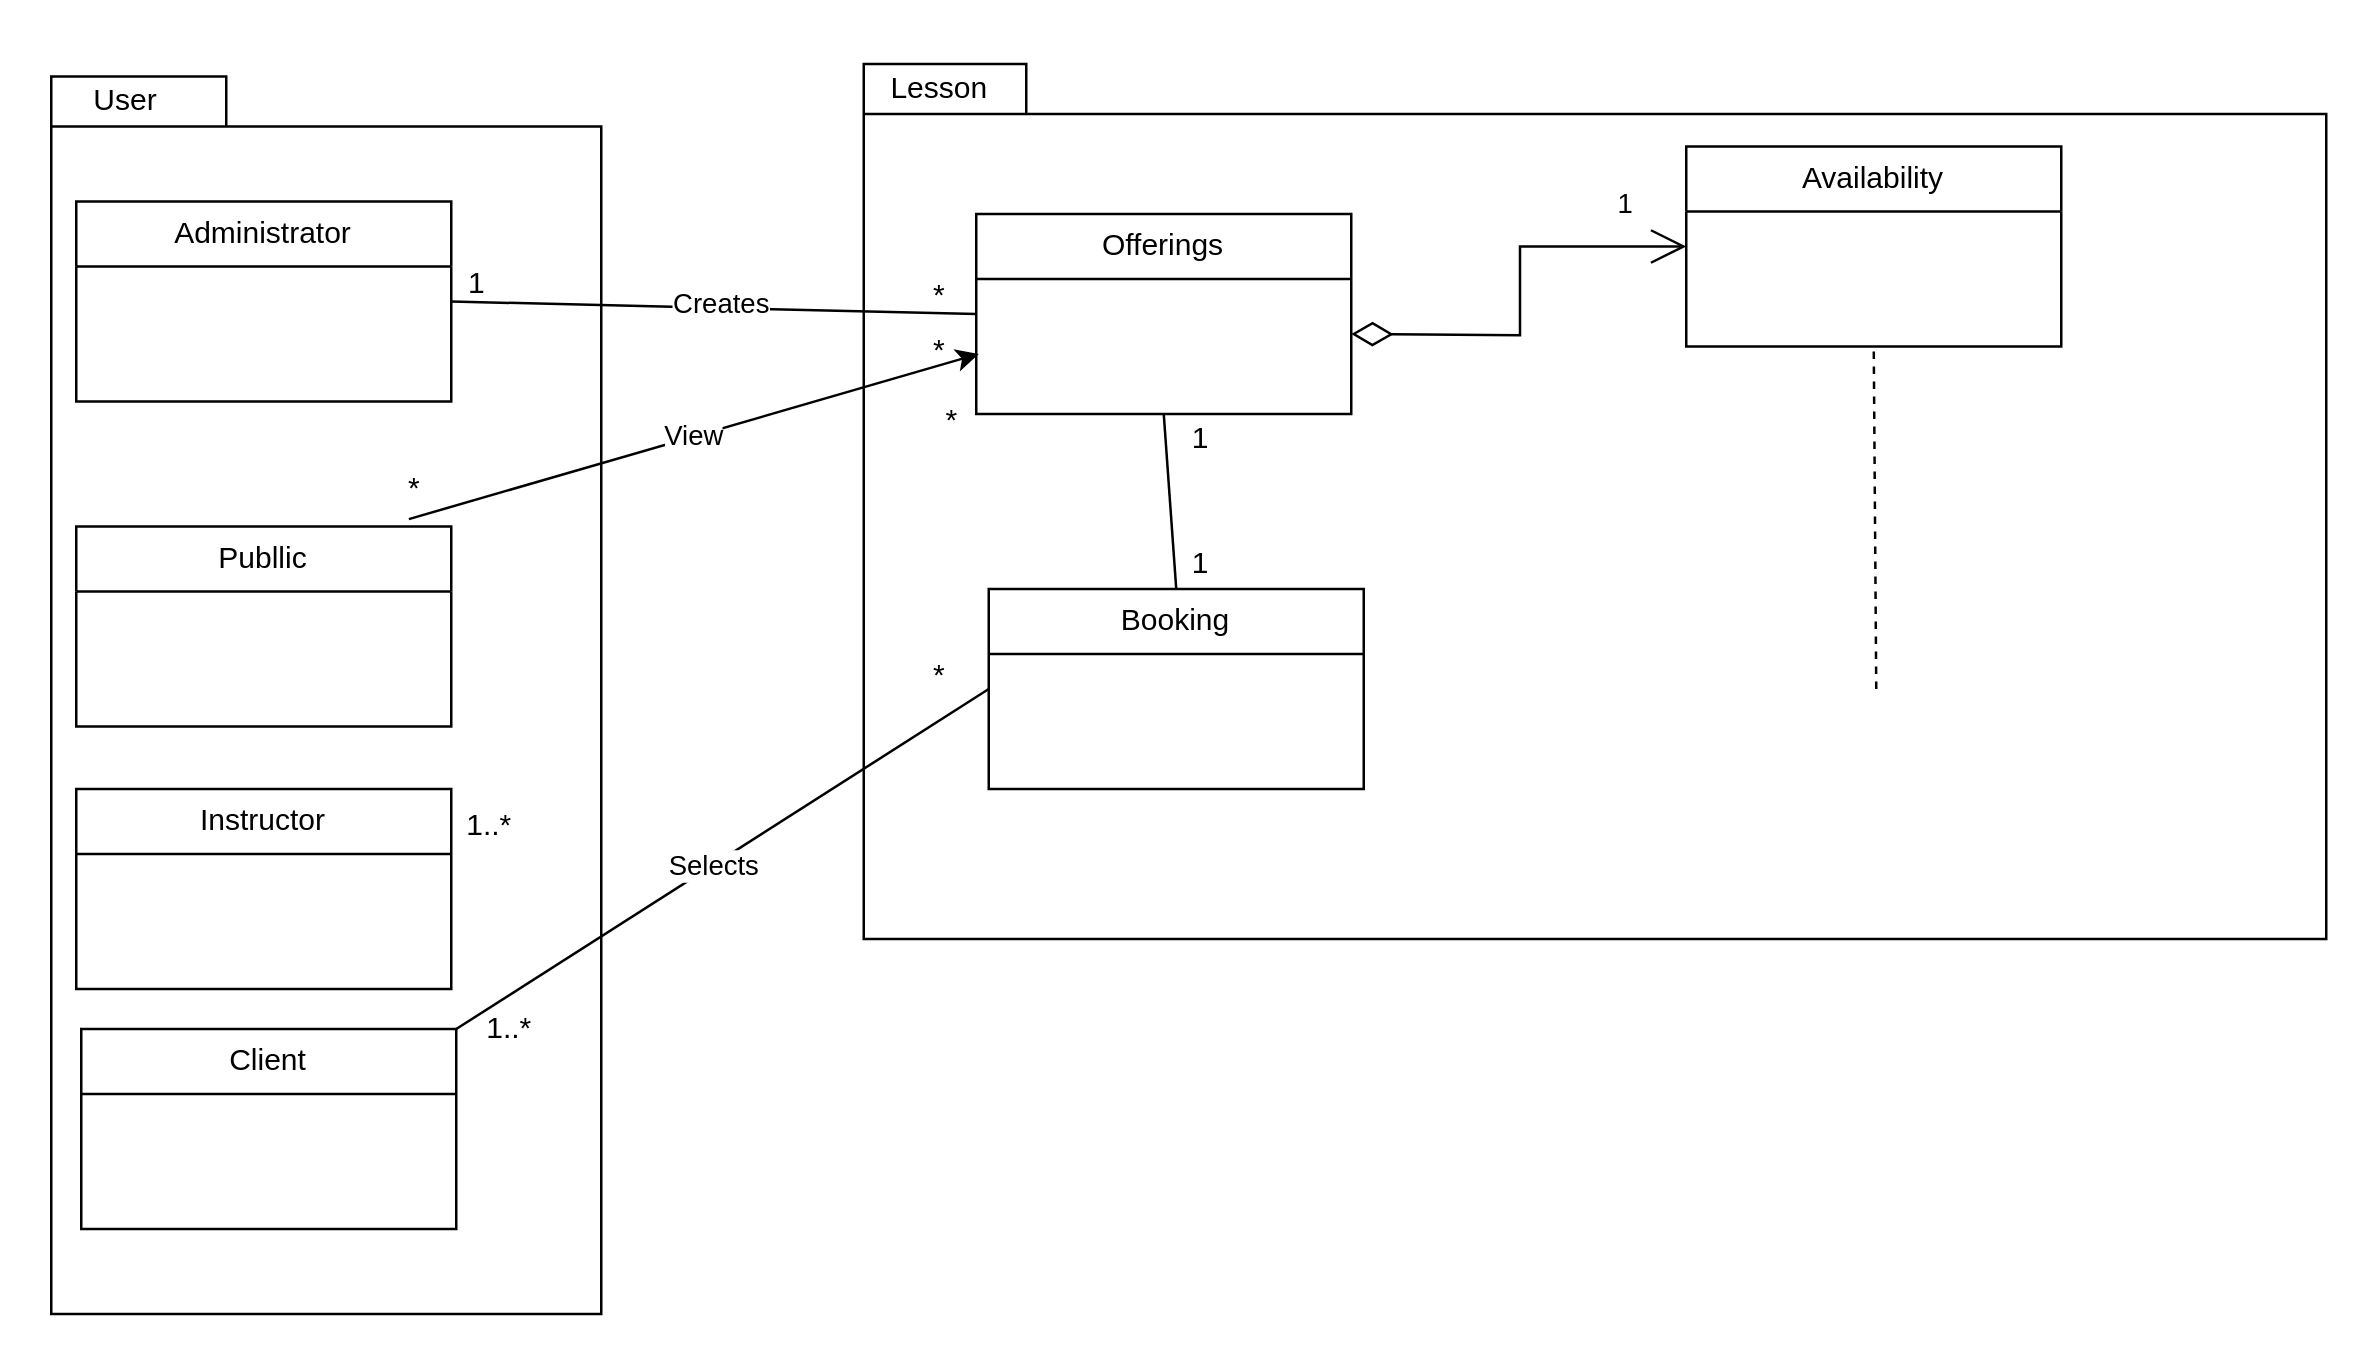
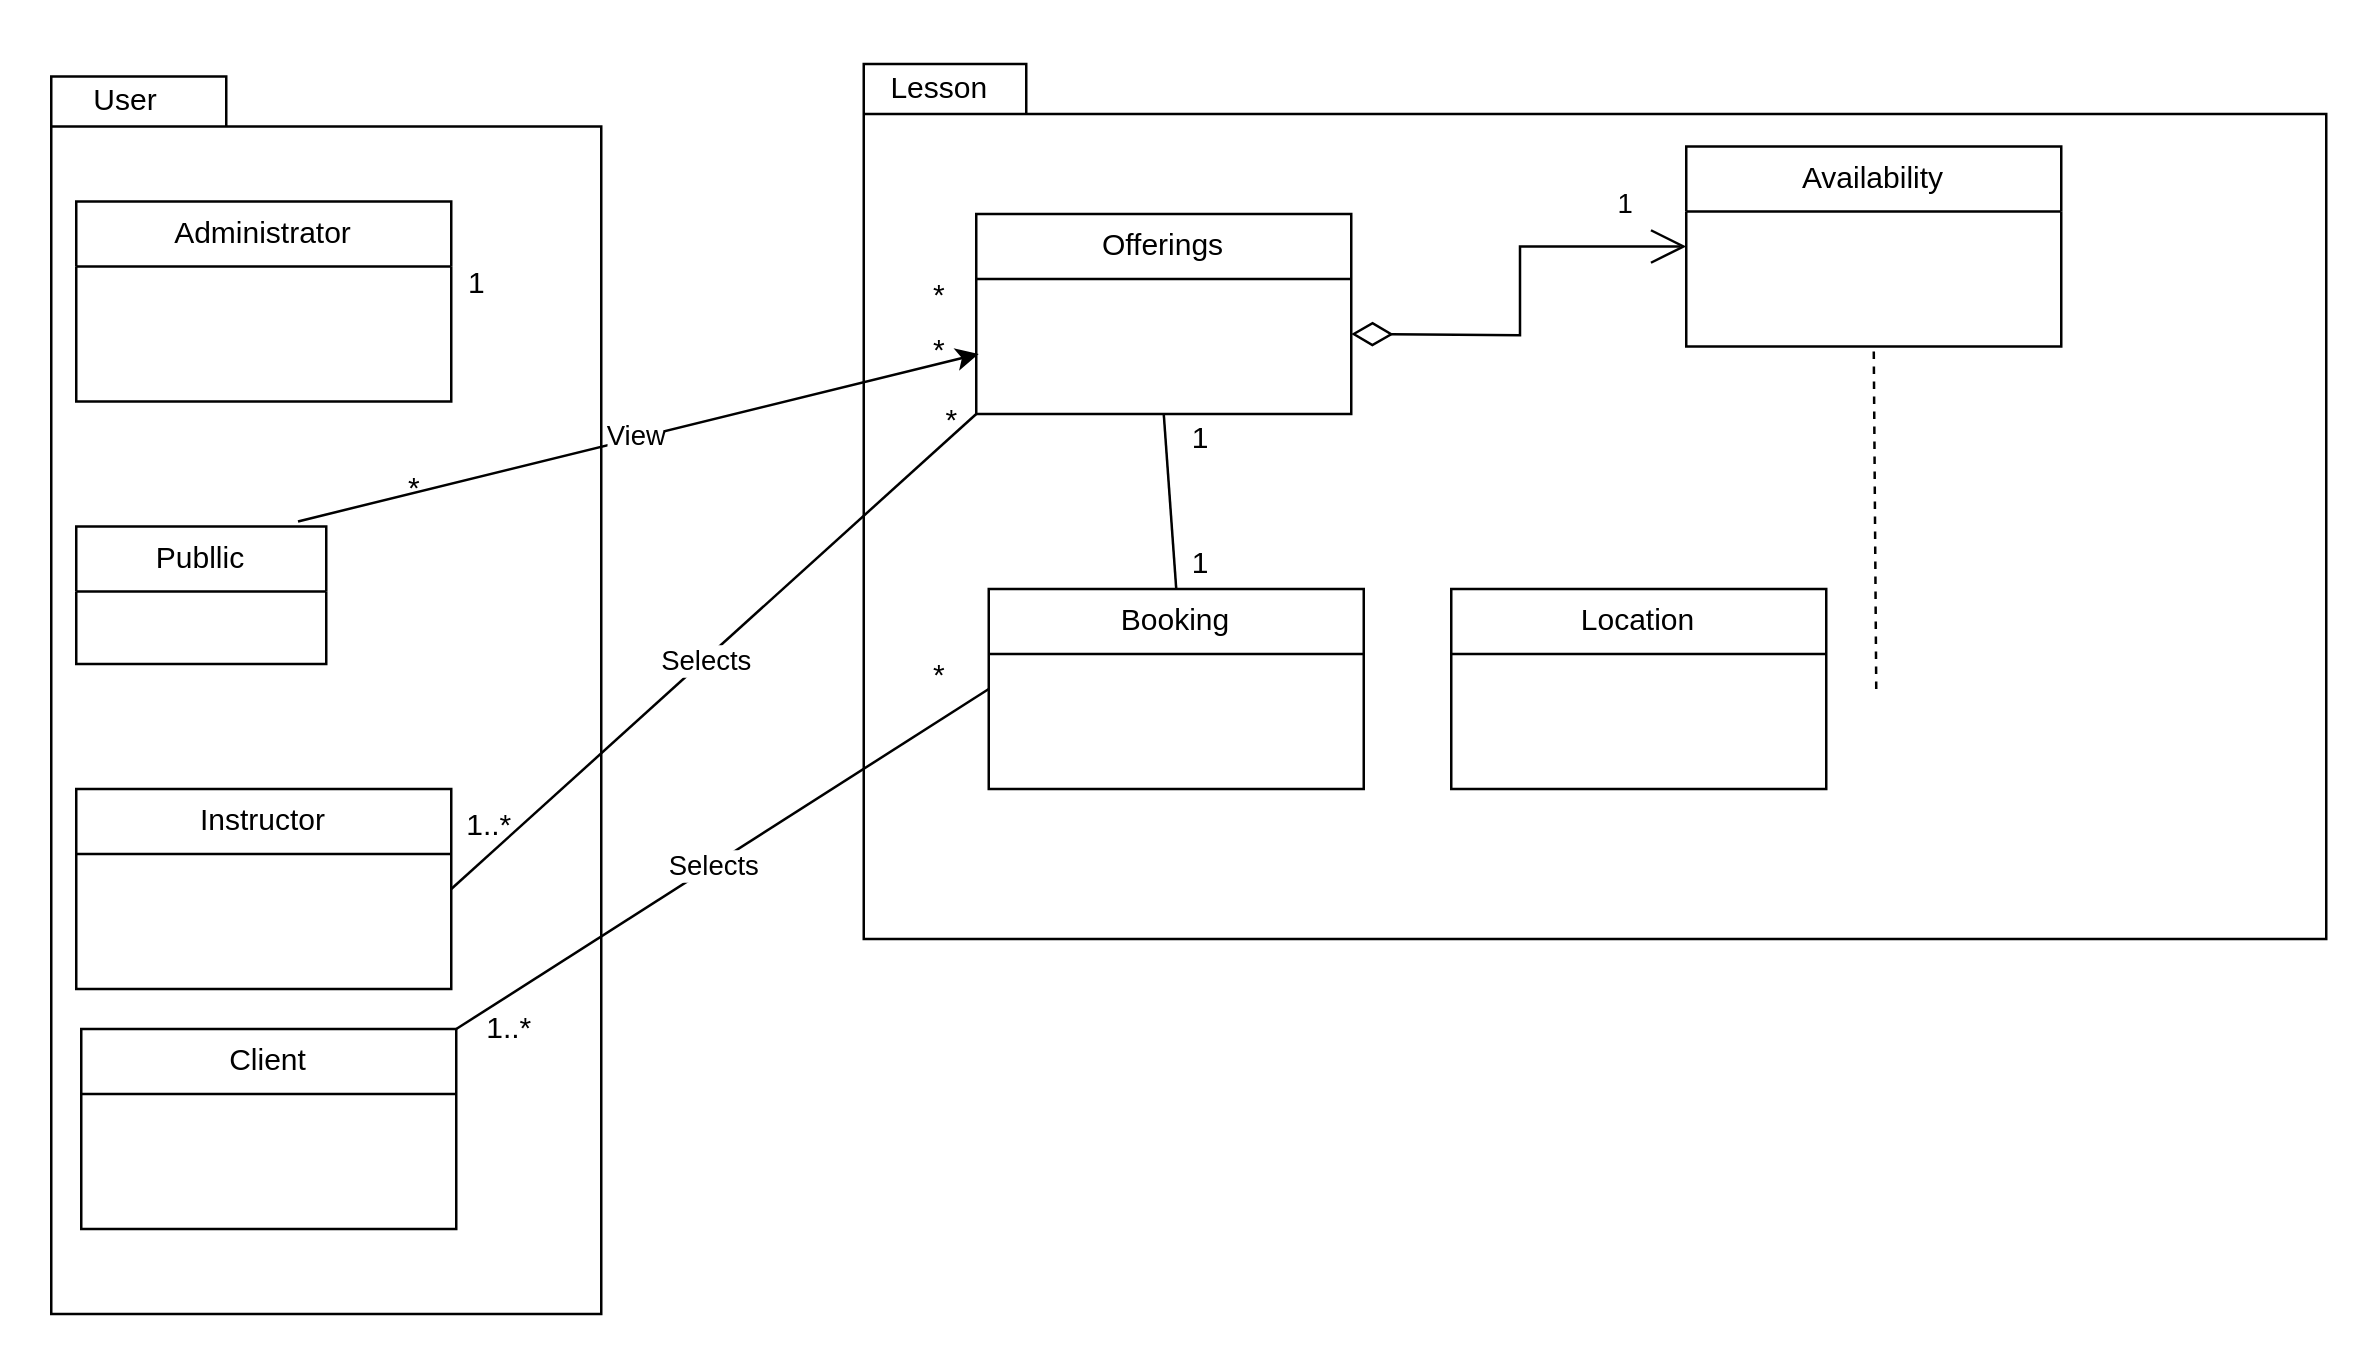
(713, 307) -> none
none -> (848, 530)
(264, 626) -> (201, 595)
none -> (1639, 689)
